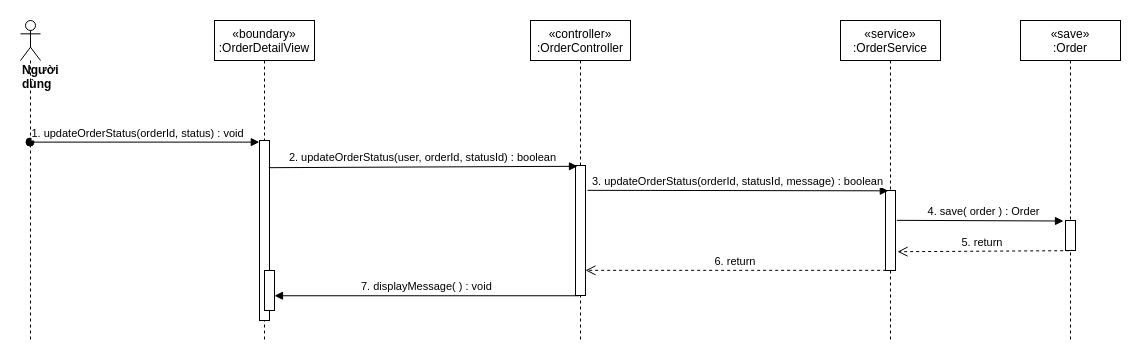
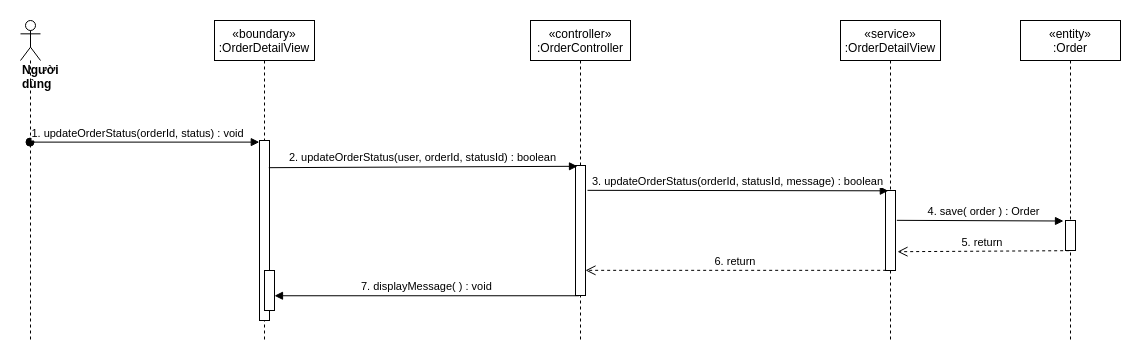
(890, 34) -> (890, 34)
(1070, 34) -> (1070, 34)
